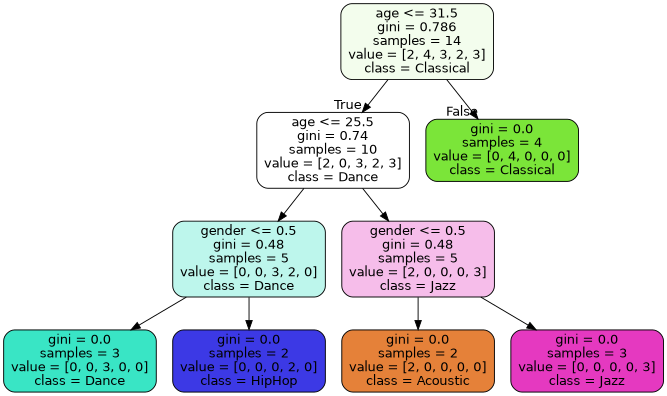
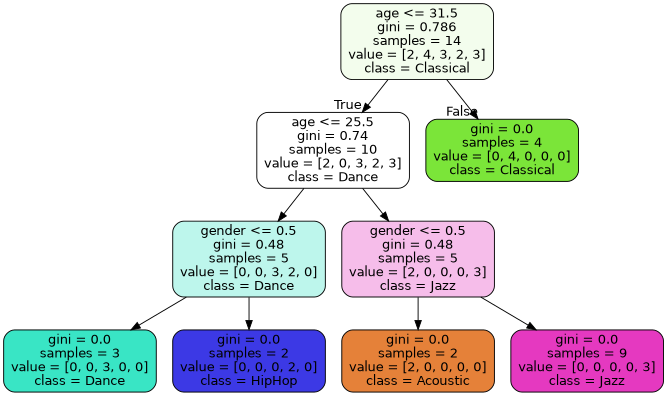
(587, 361) -> (587, 361)
